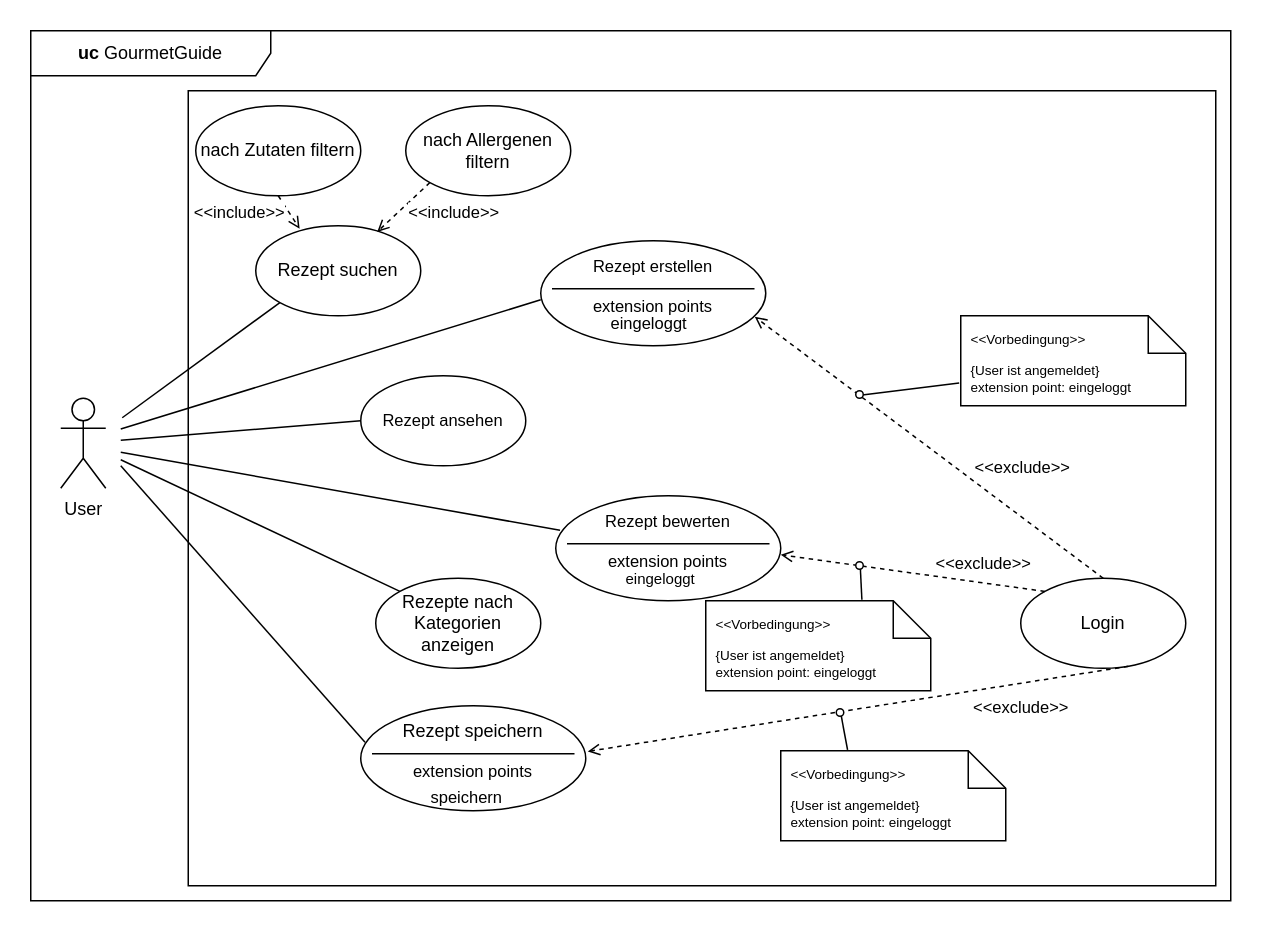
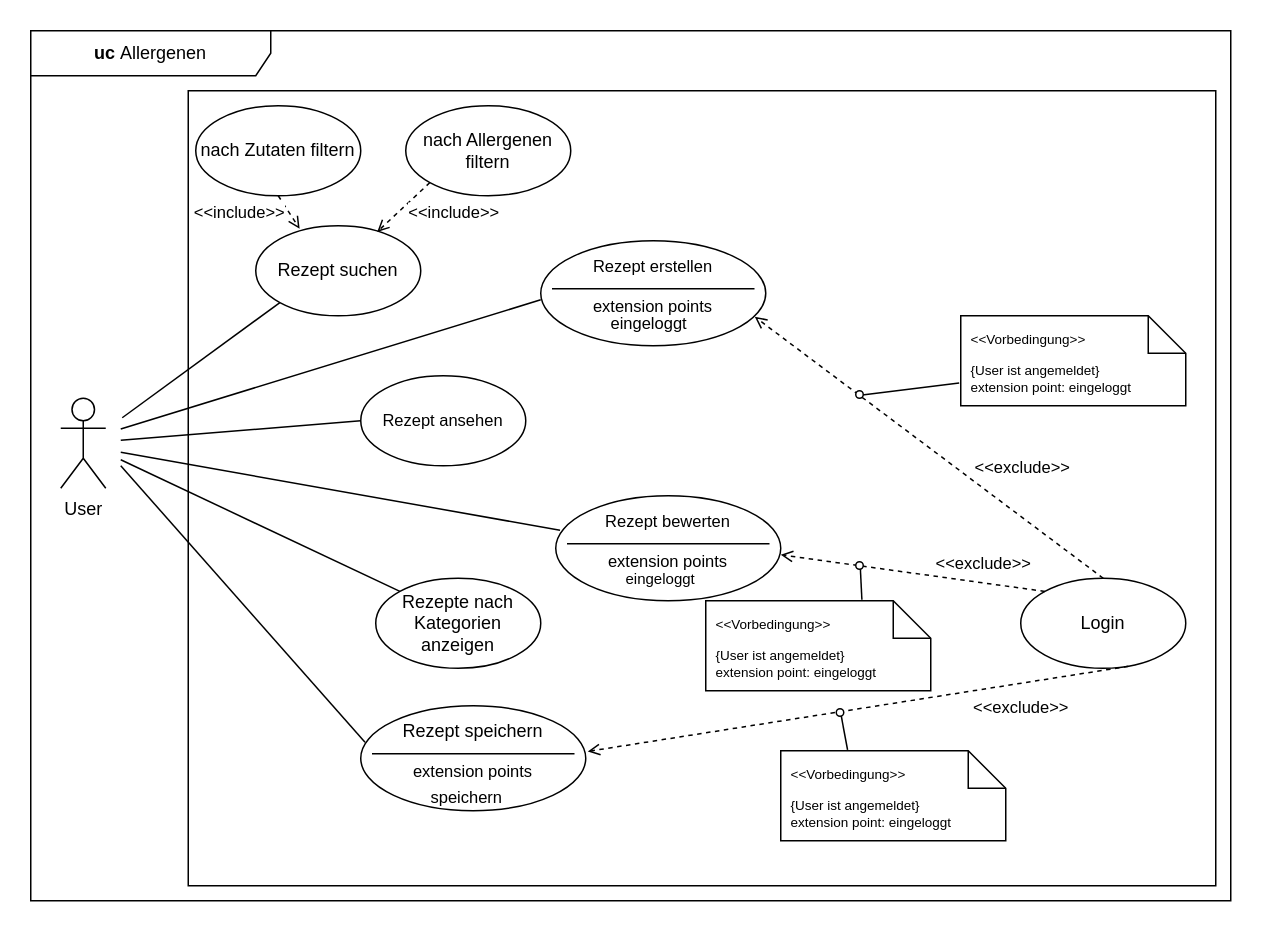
(151, 53) -> (151, 53)
